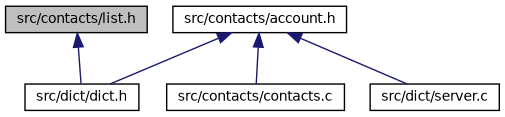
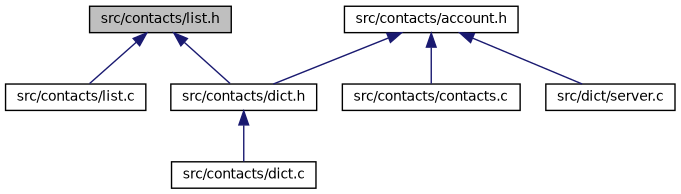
none -> (76, 97)
(82, 97) -> (244, 97)
none -> (244, 175)
